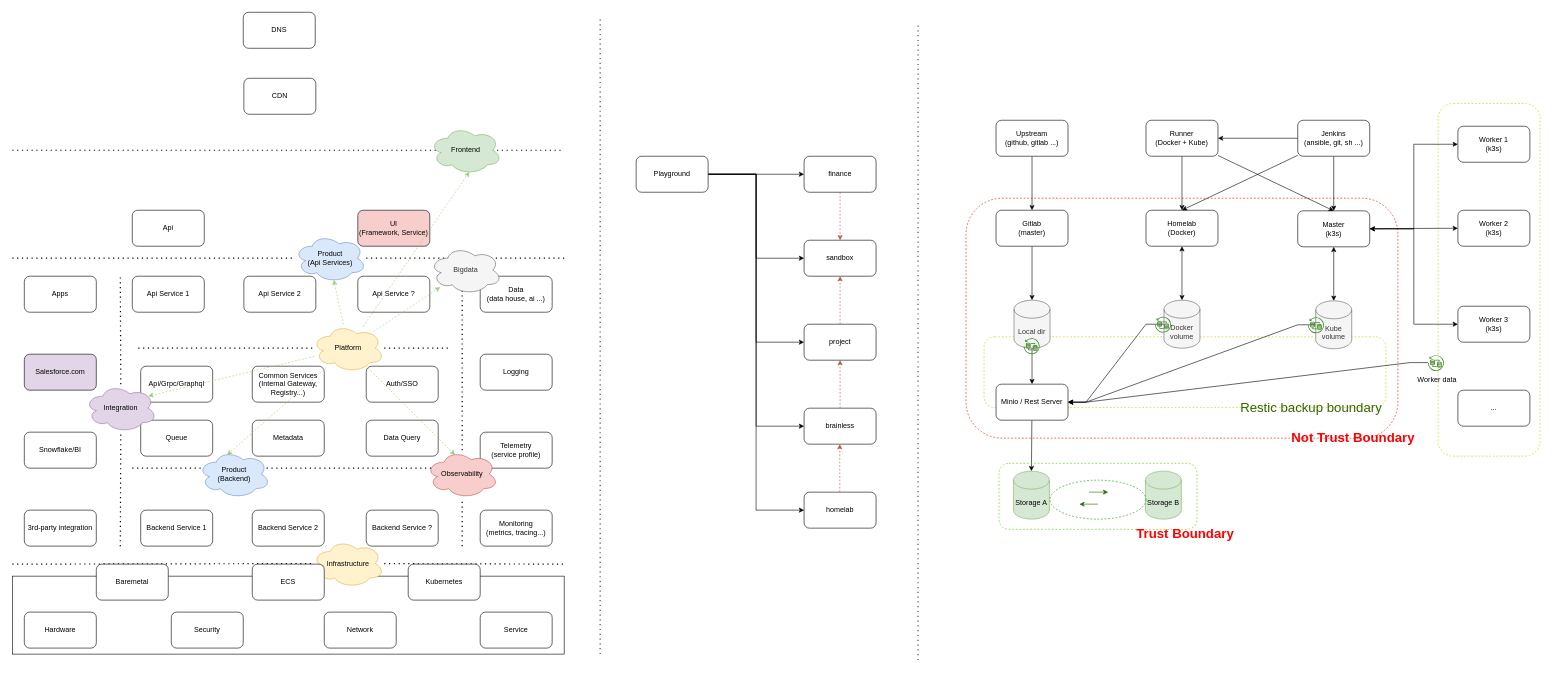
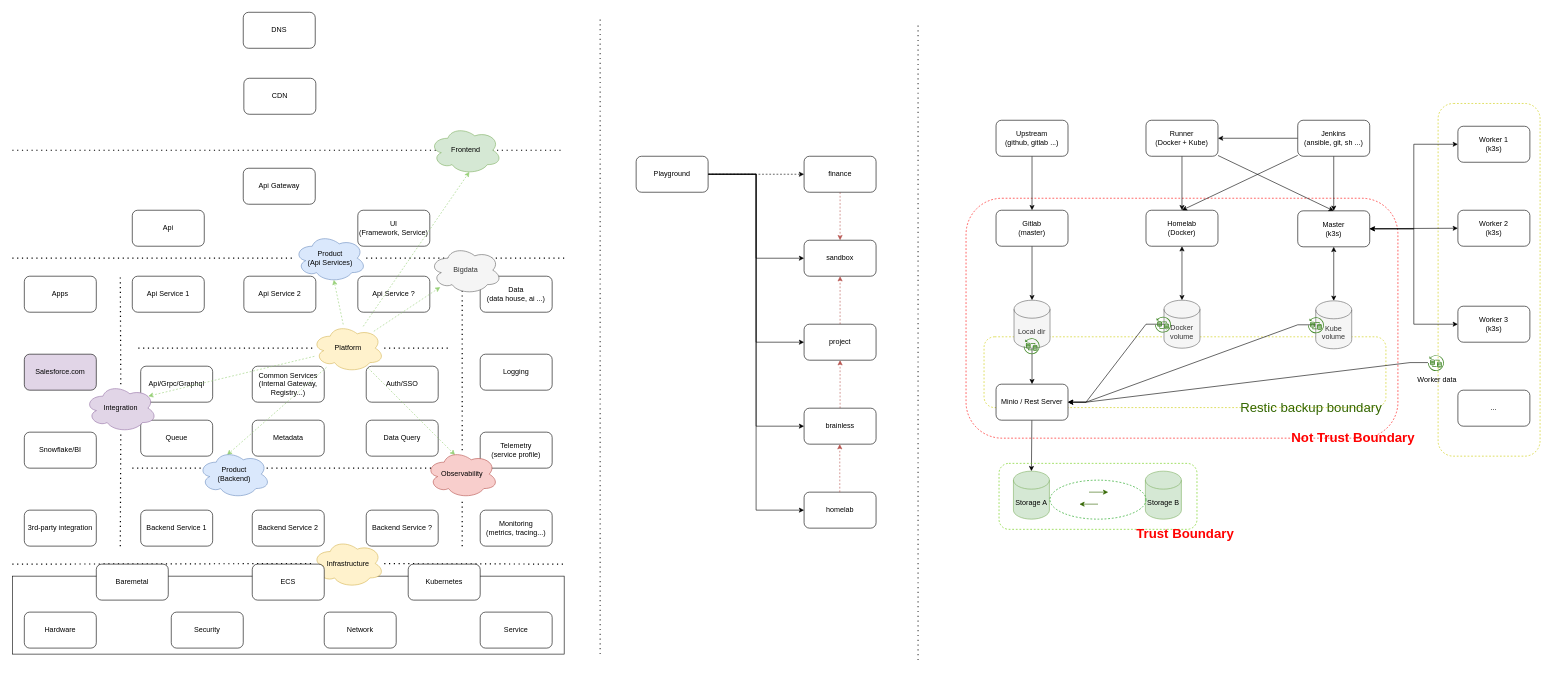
(778, 174) -> (778, 174)
none -> (279, 186)
(394, 228) -> (394, 228)
